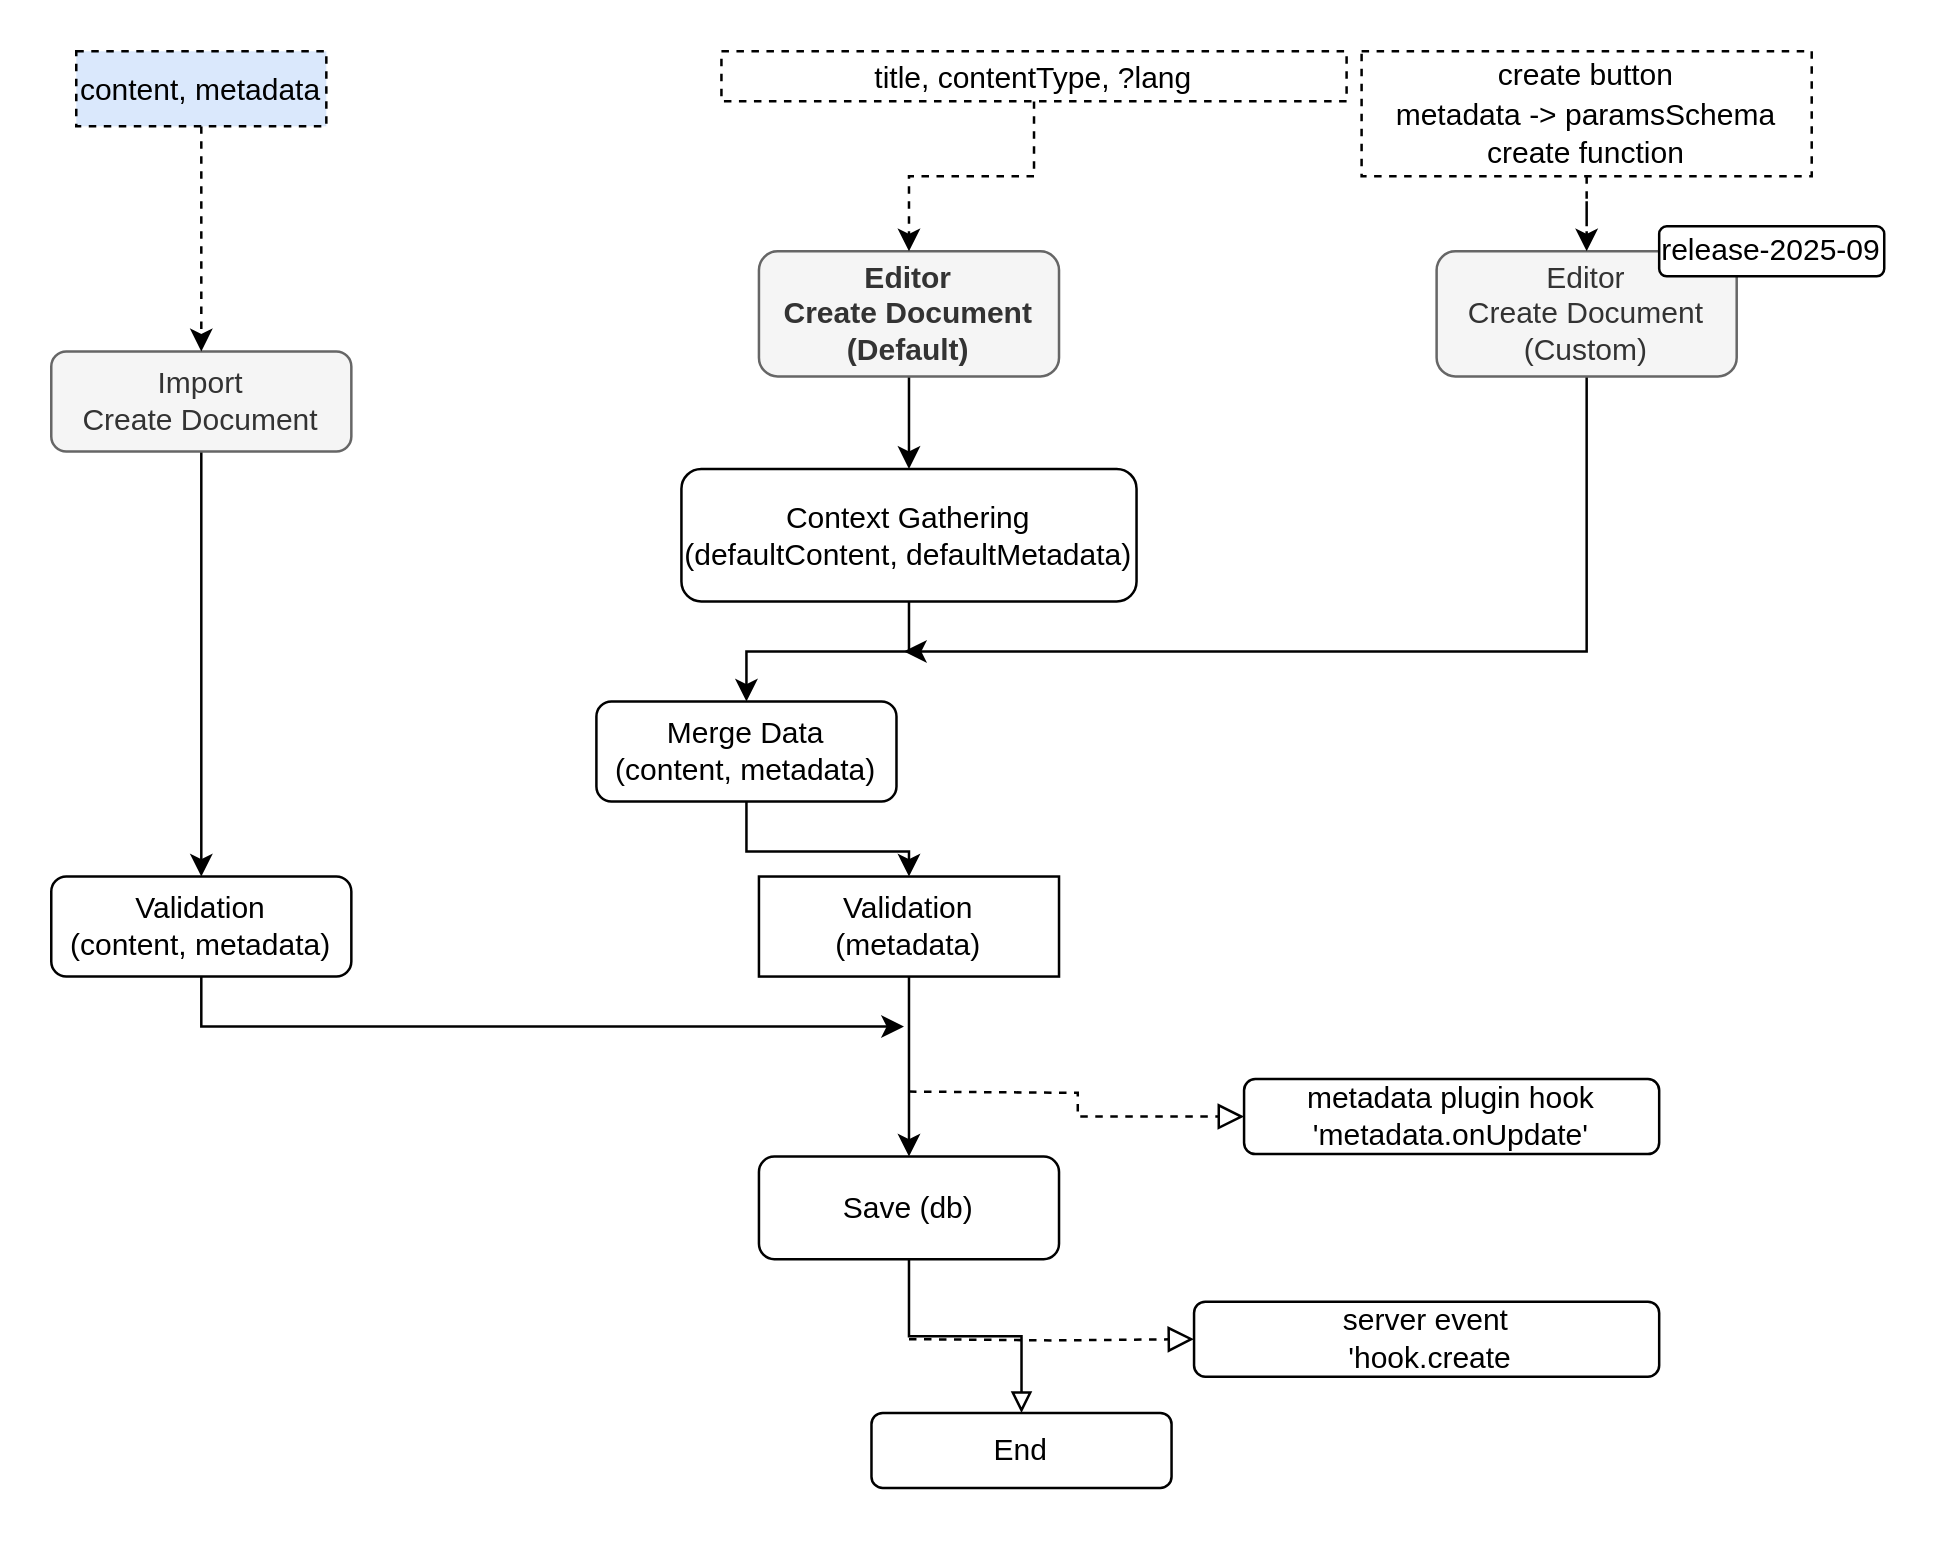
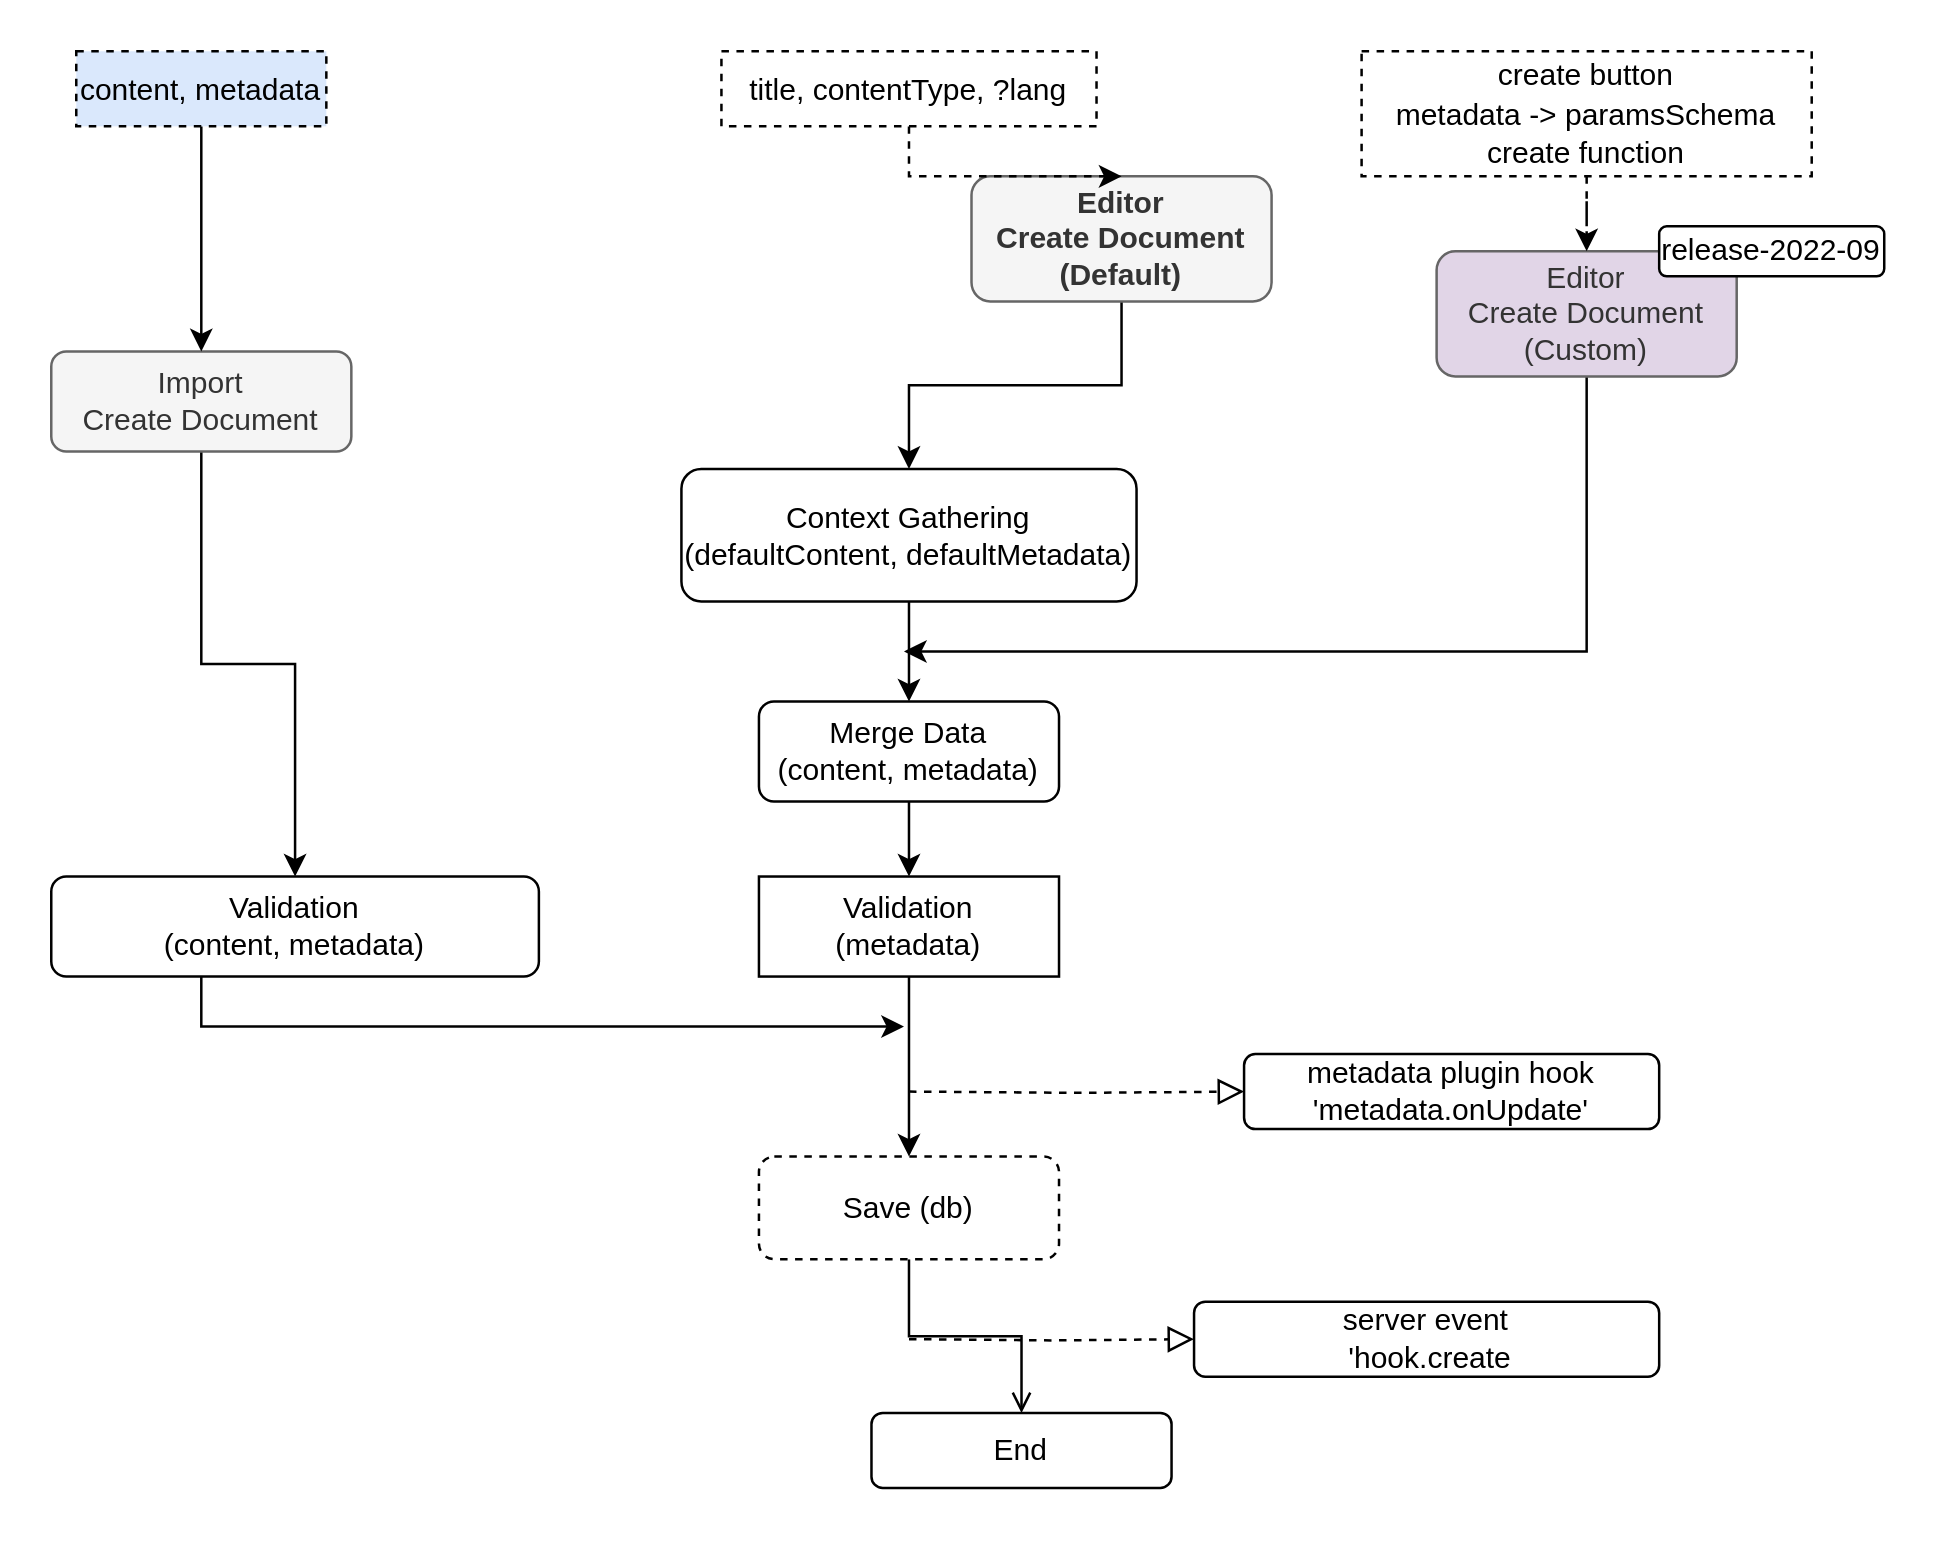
(1034, 76) -> (909, 89)
(201, 232) -> (201, 232)
(1771, 251) -> (1771, 251)
(909, 314) -> (1121, 239)
(1586, 314) -> (1586, 314)
(746, 751) -> (909, 751)
(201, 926) -> (295, 926)
(1451, 1116) -> (1451, 1091)
(909, 1208) -> (909, 1208)
(1021, 1390) -> (1021, 1398)
